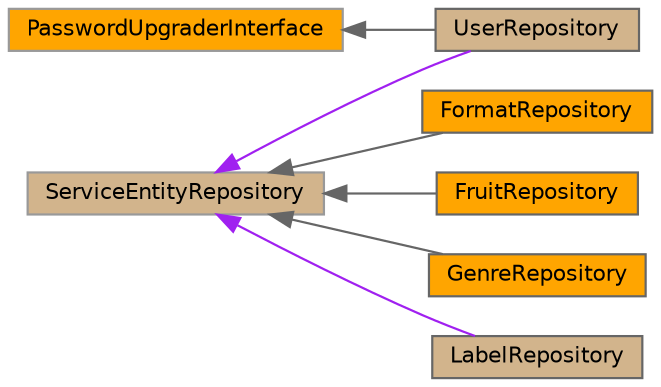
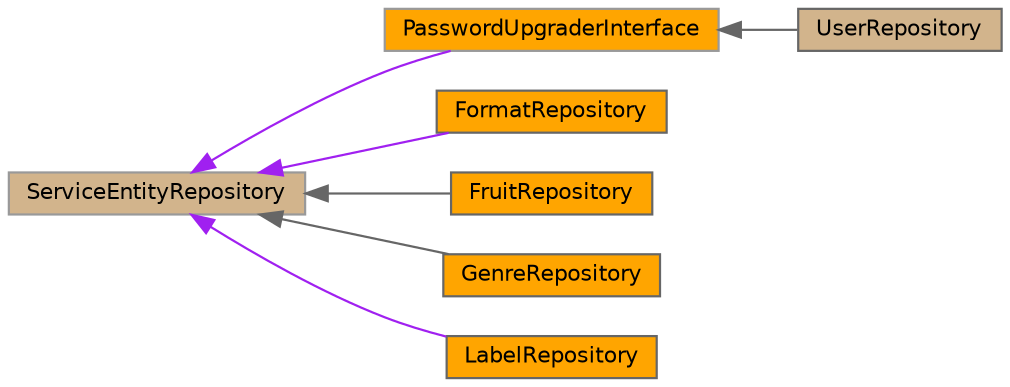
(352, 102) -> (327, 97)
(367, 150) -> (365, 150)
(537, 357) -> (552, 357)
